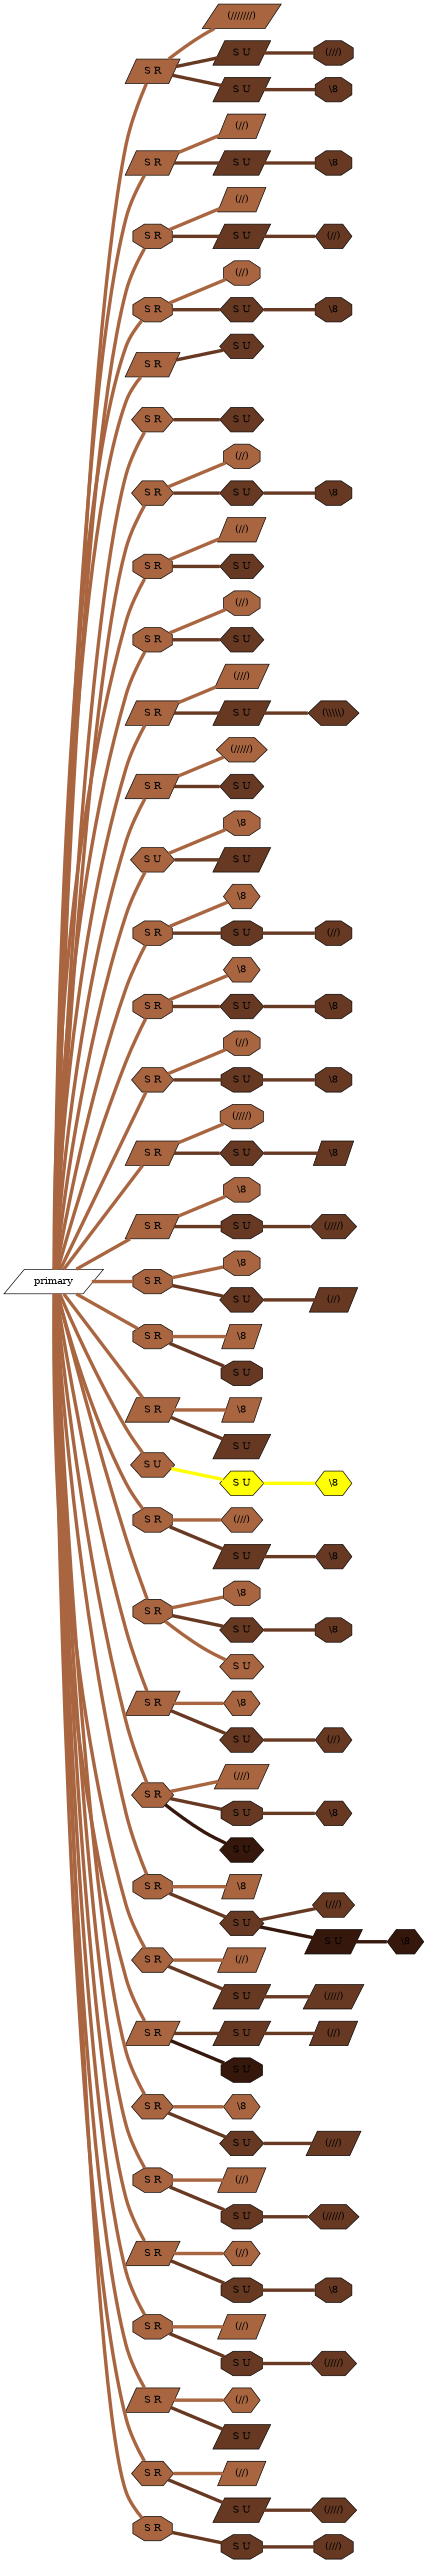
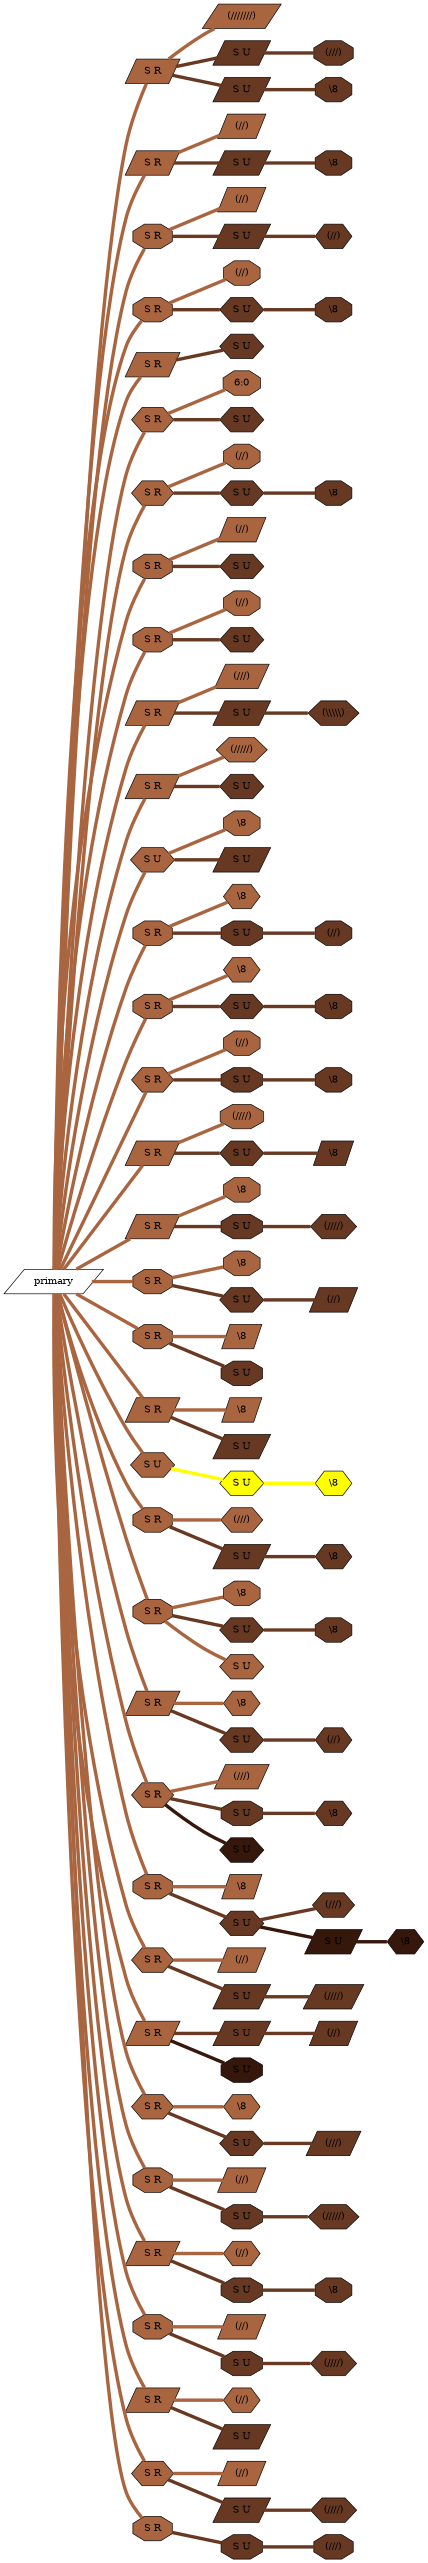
none -> (242, 383)
